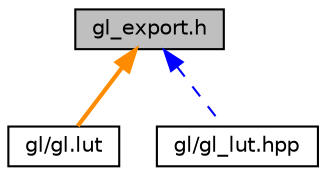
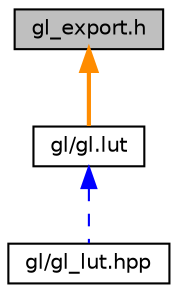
(200, 96) -> (89, 216)
